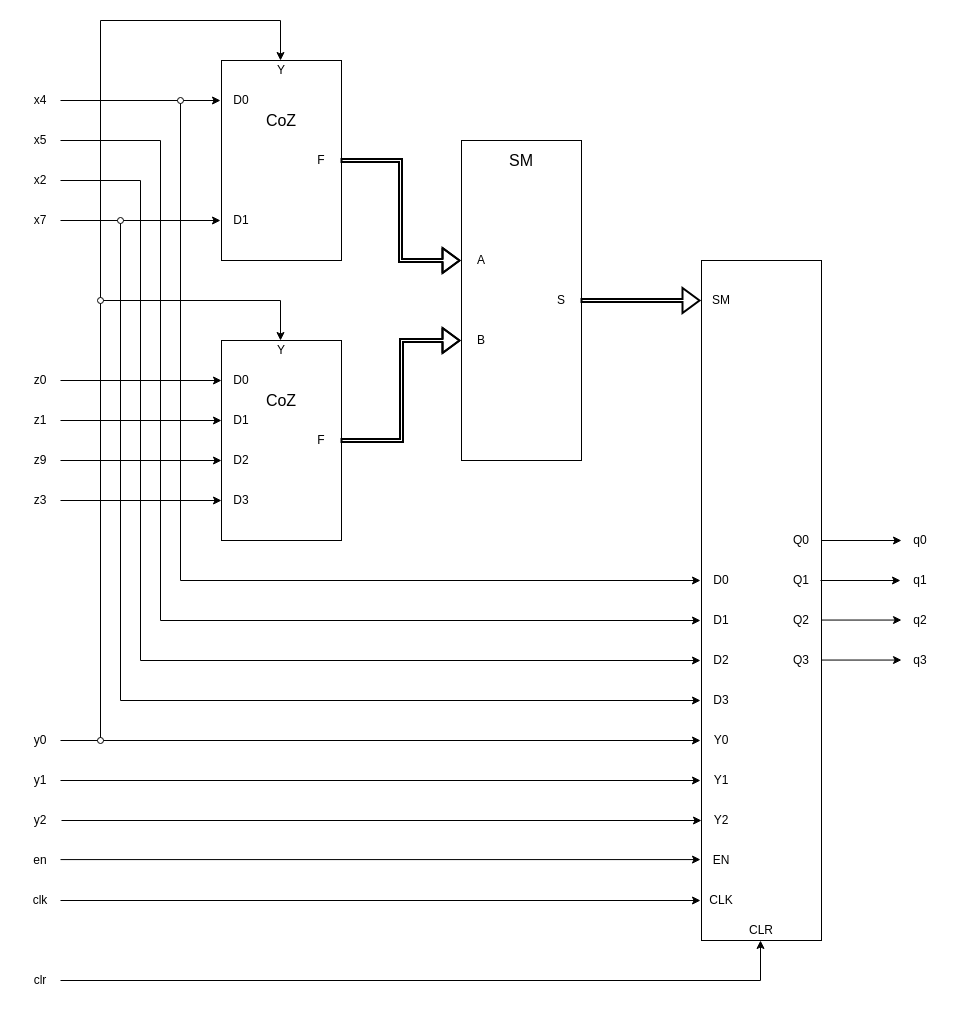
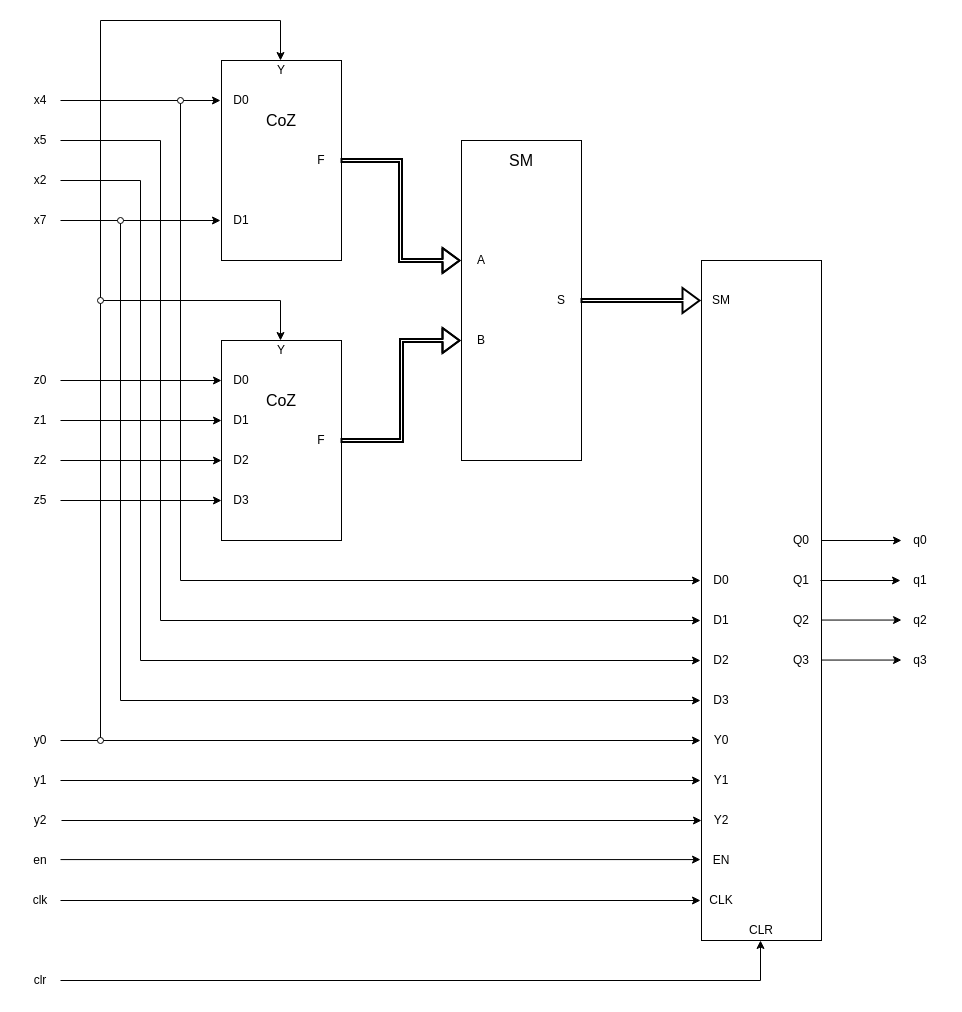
(41, 461) -> (41, 461)
(41, 501) -> (41, 501)
